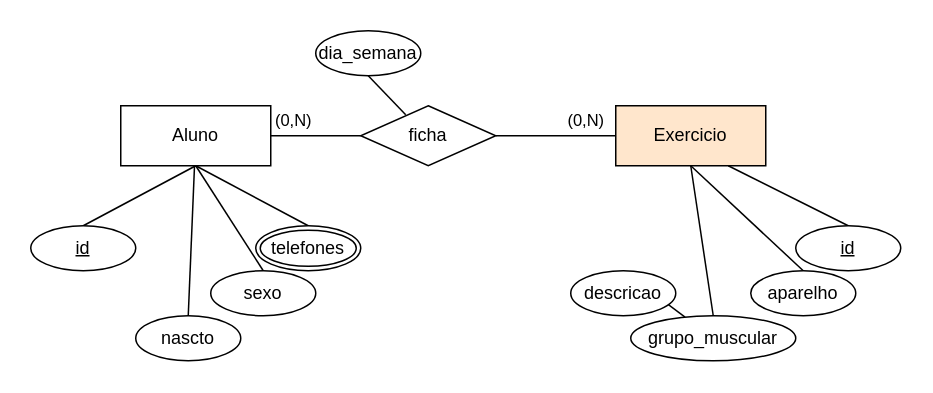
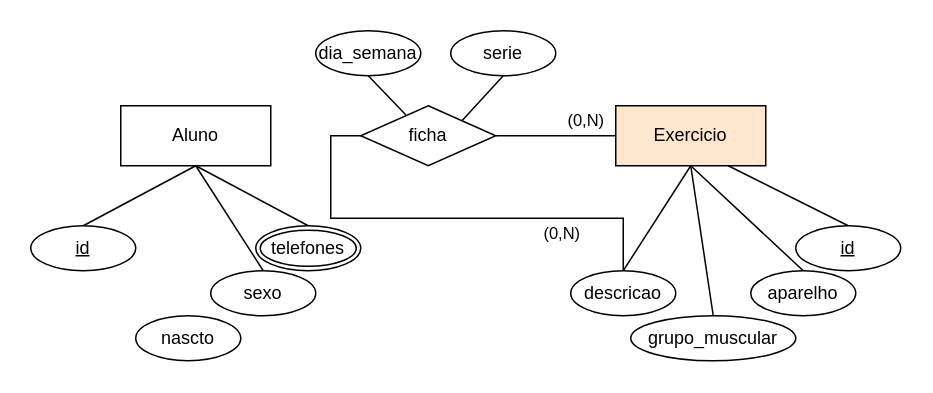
none -> (503, 53)
none -> (482, 99)
(302, 136) -> (458, 218)
(191, 243) -> none
(675, 310) -> (655, 221)
